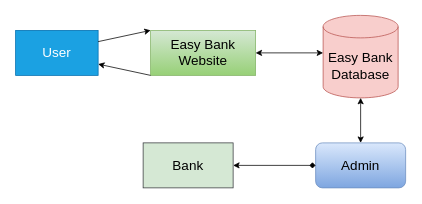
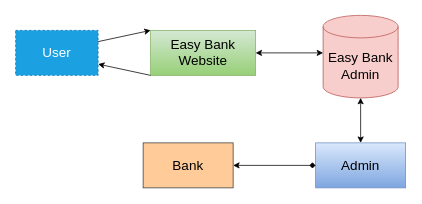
(57, 53) -> (57, 53)
(360, 66) -> (360, 66)
(188, 165) -> (188, 165)
(360, 165) -> (360, 165)
